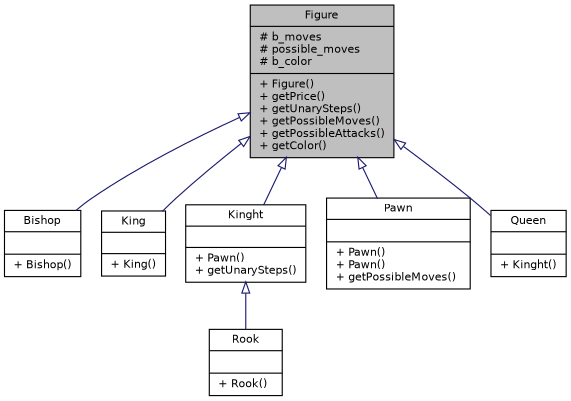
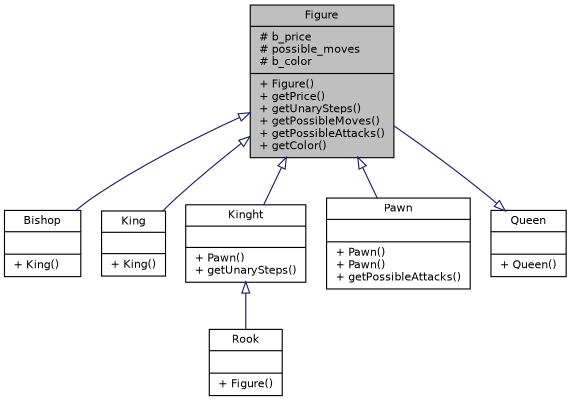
(291, 37) -> (286, 37)
(448, 180) -> (446, 163)
(43, 265) -> (36, 265)
(529, 265) -> (529, 265)
(396, 277) -> (398, 277)
(243, 384) -> (246, 384)
